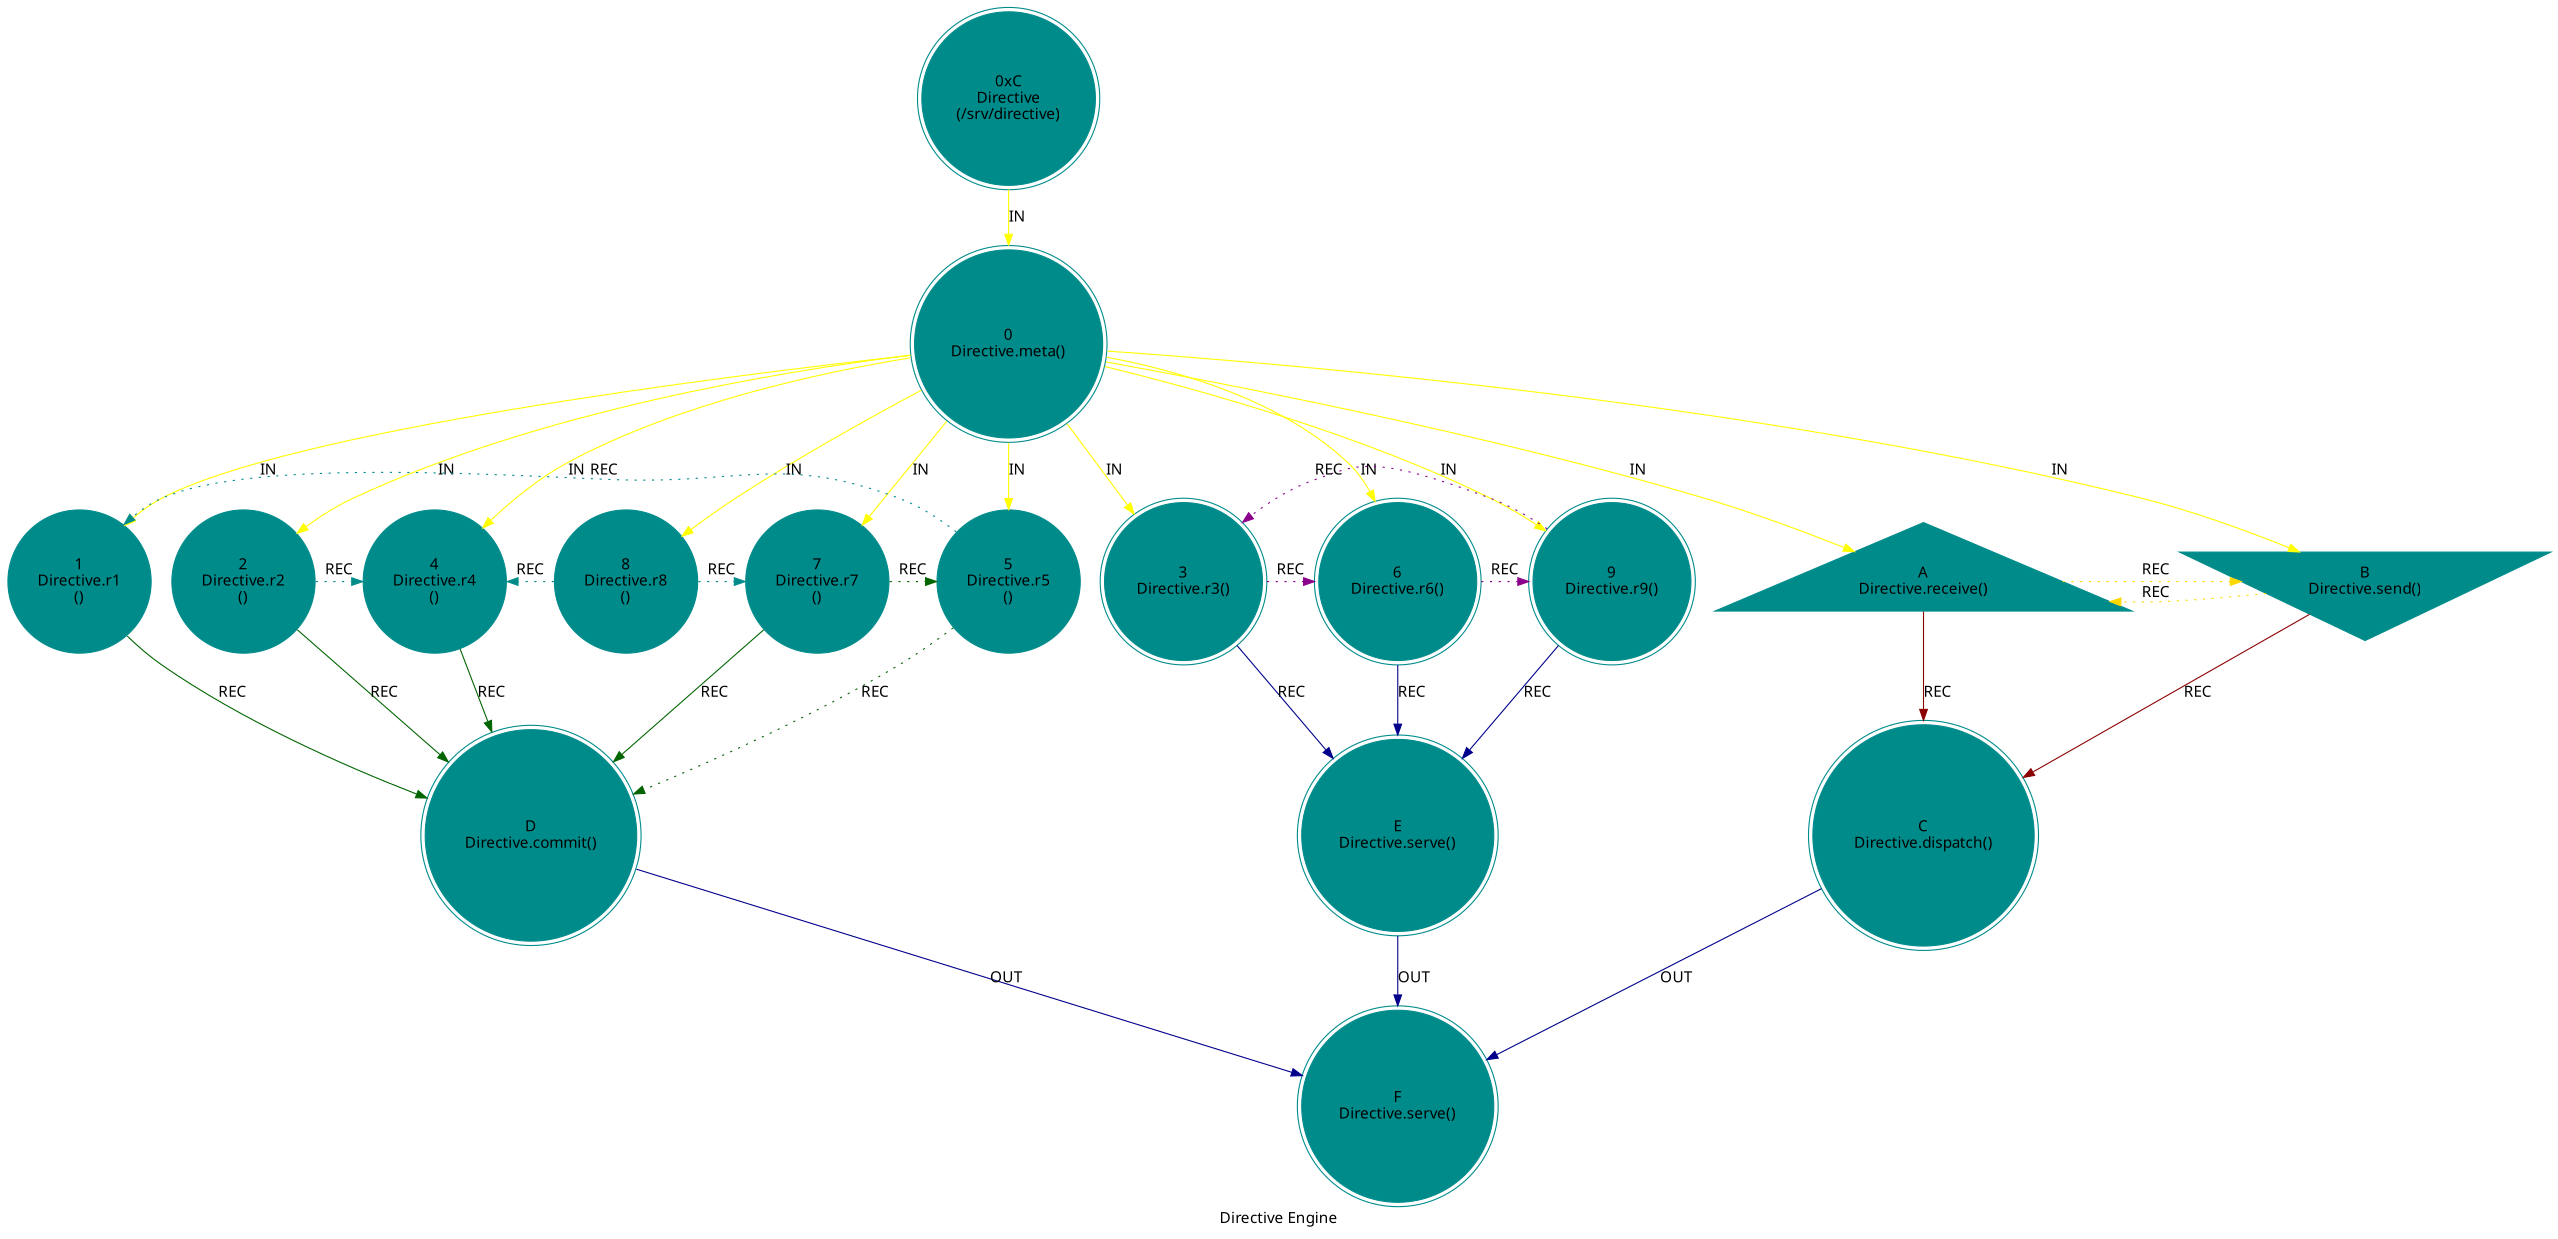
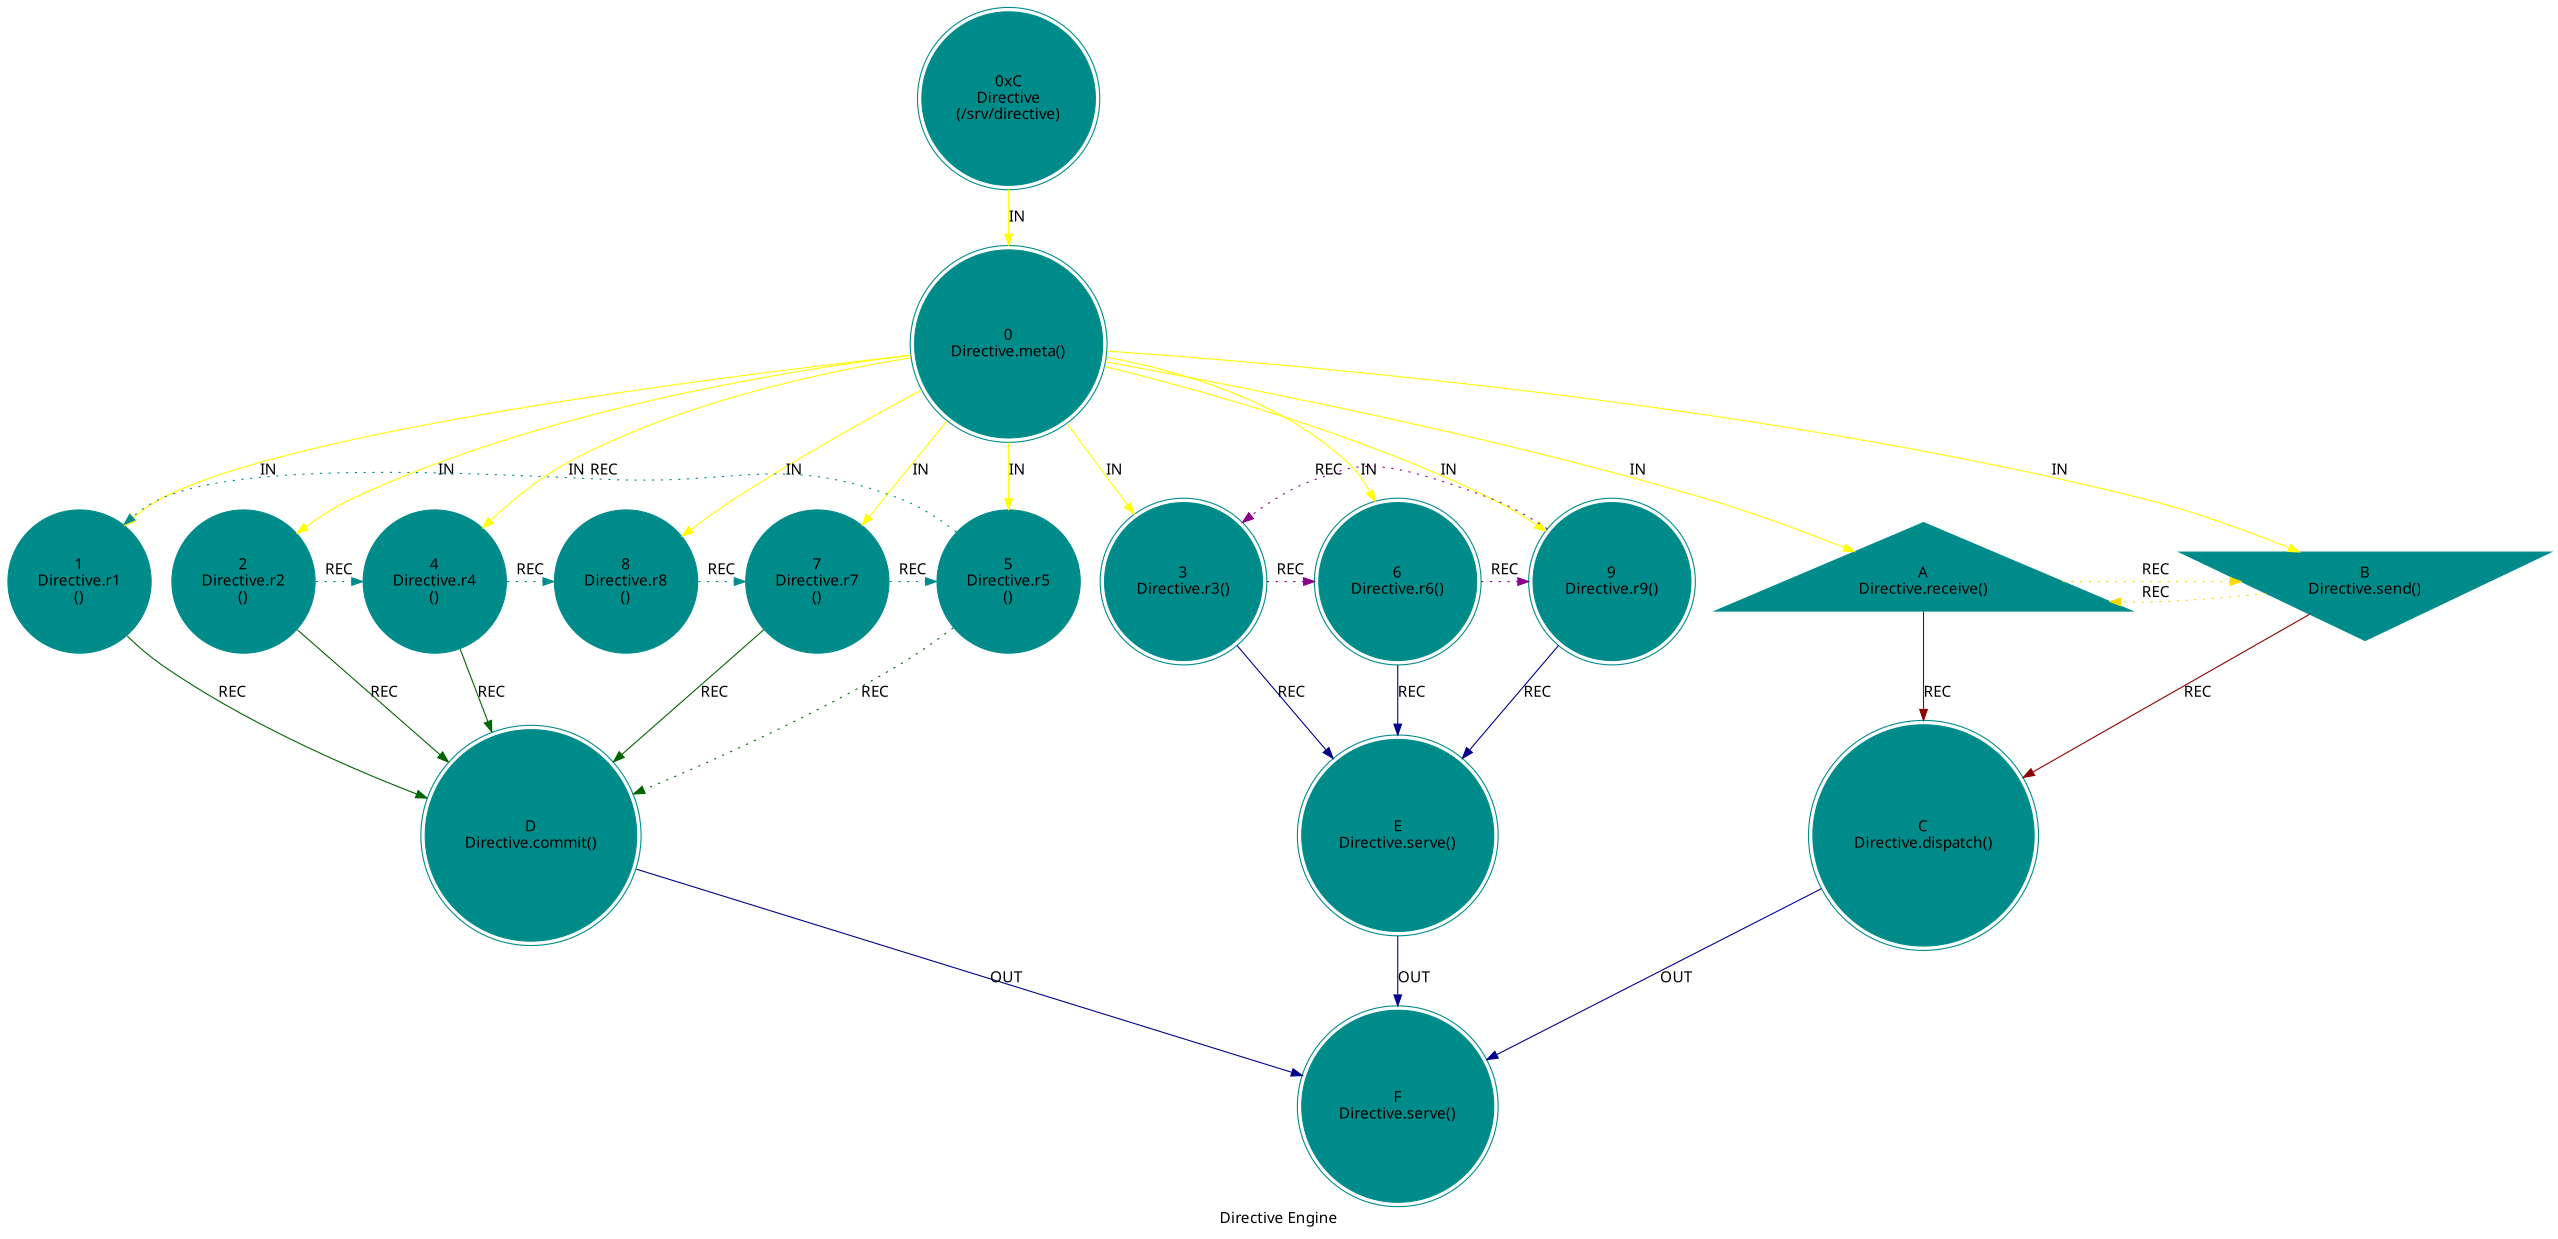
(536, 582) -> (525, 582)
(907, 582) -> (907, 582)
